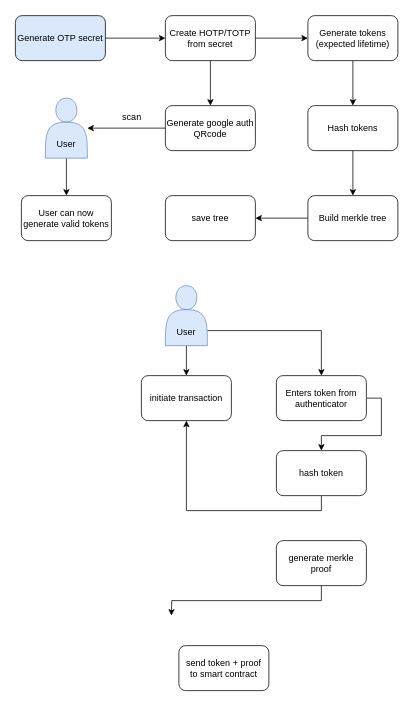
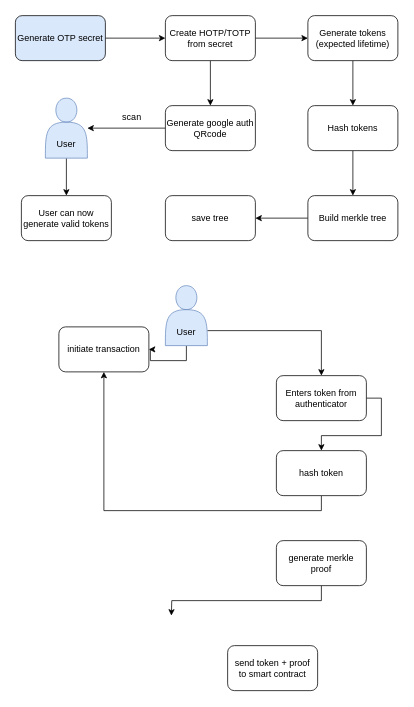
(186, 398) -> (104, 349)
(224, 668) -> (273, 668)
